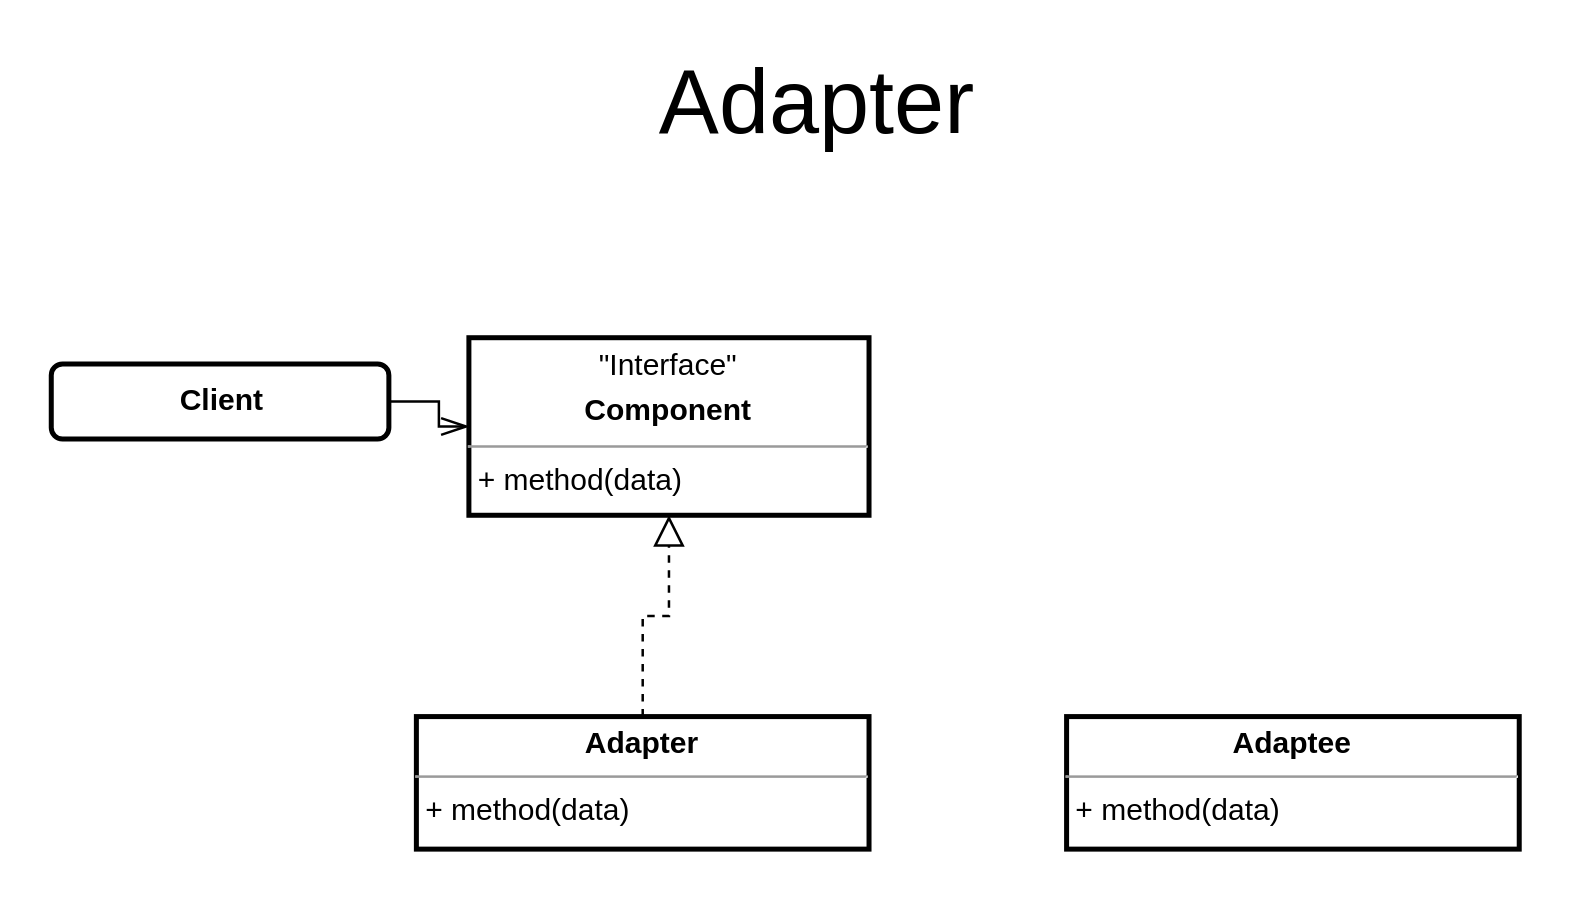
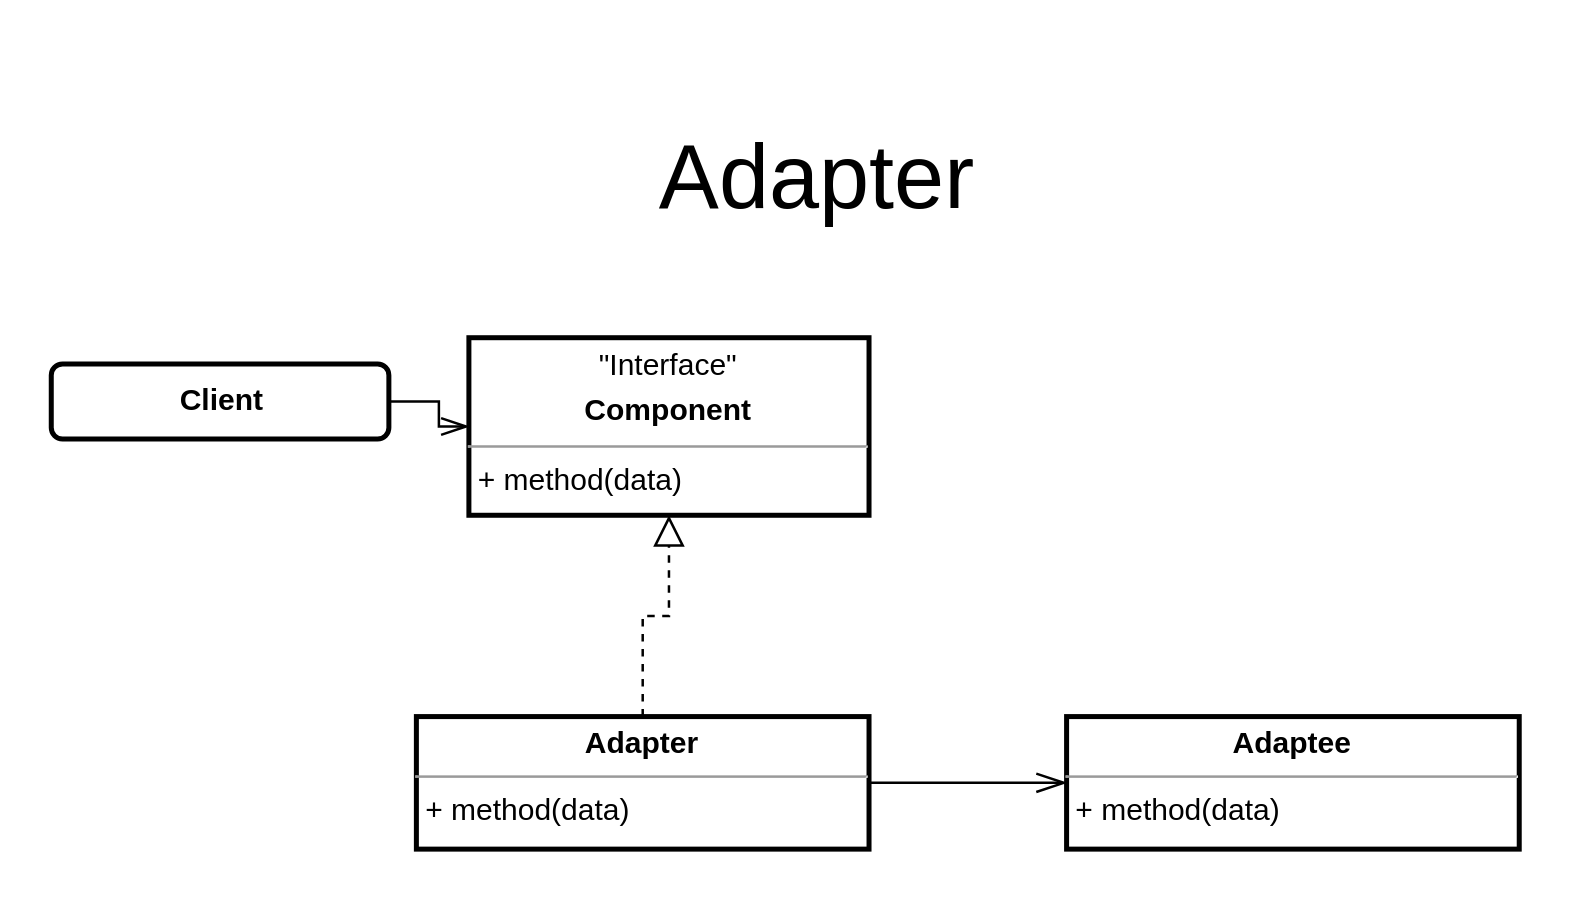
(818, 101) -> (818, 176)
none -> (965, 783)
